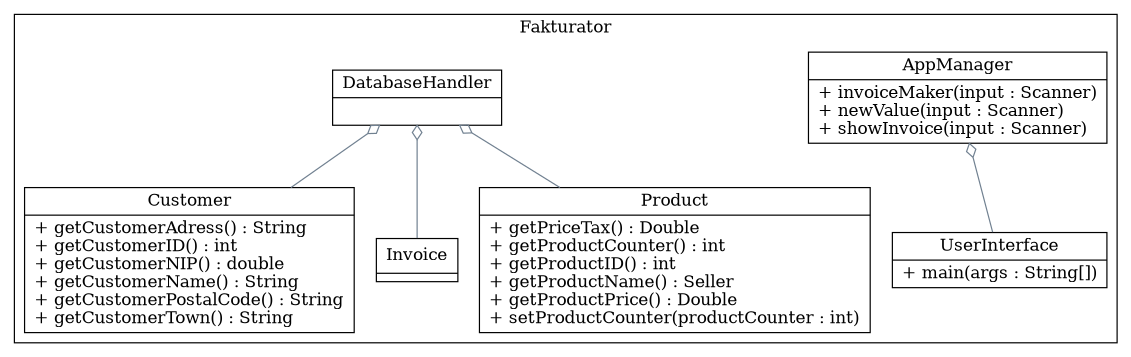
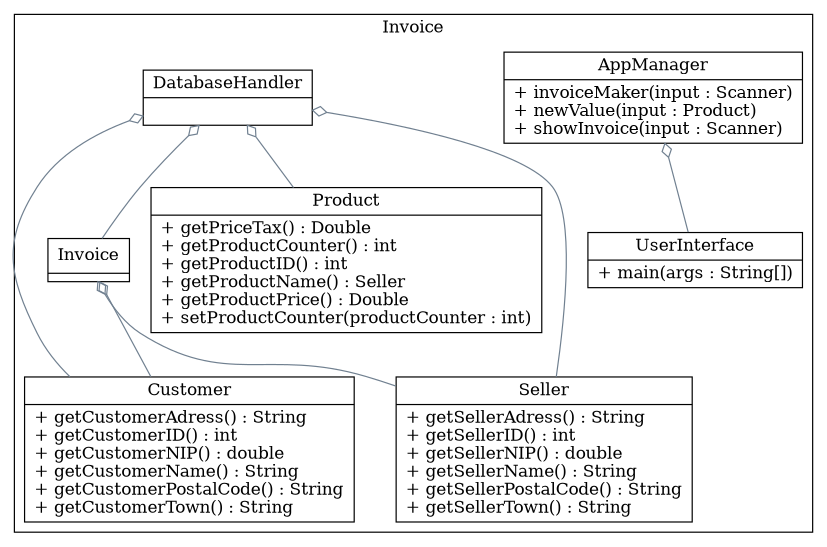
(566, 28) -> (414, 28)
(941, 111) -> (635, 111)
none -> (129, 336)
none -> (544, 449)
